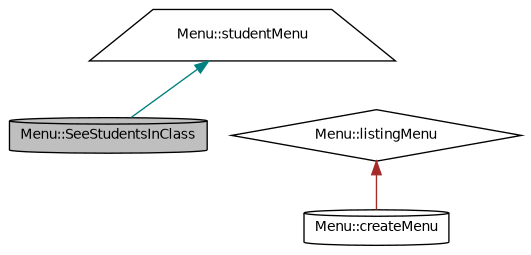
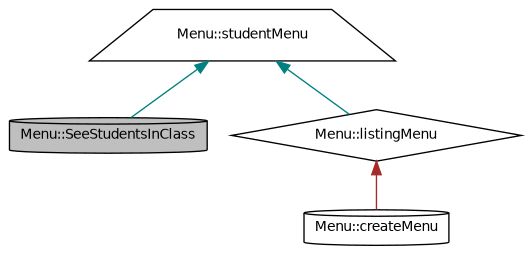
none -> (318, 92)
